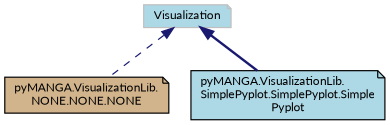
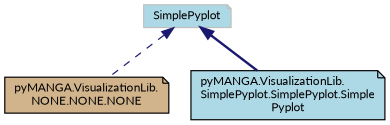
(187, 16) -> (187, 16)
